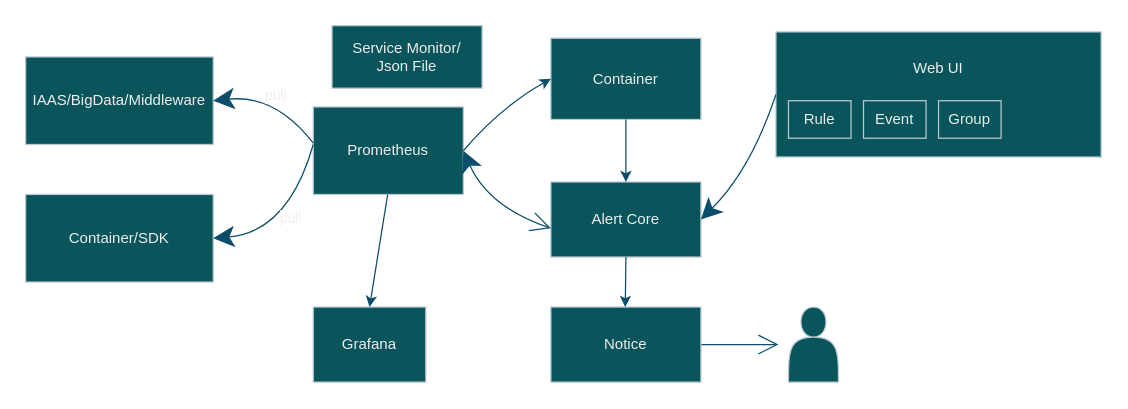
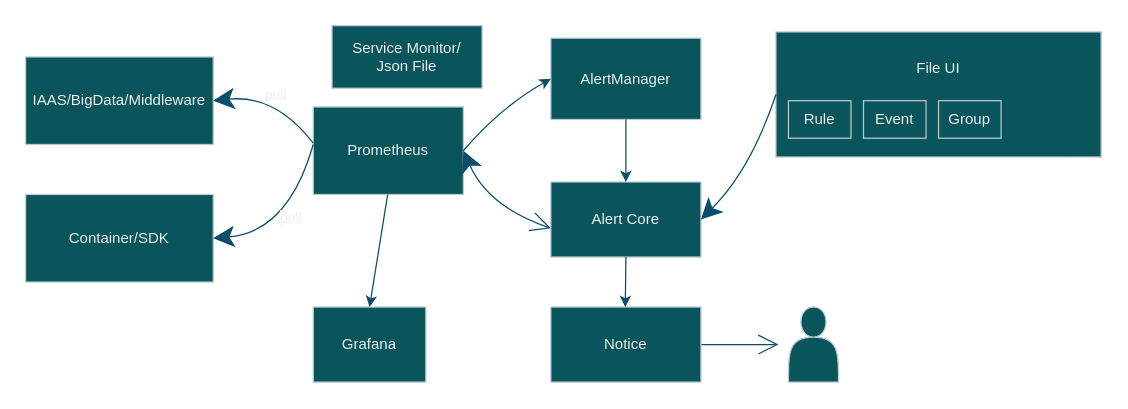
(626, 79) -> (626, 79)
(938, 94) -> (938, 94)
